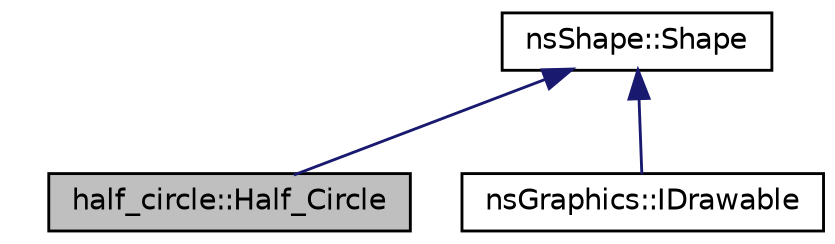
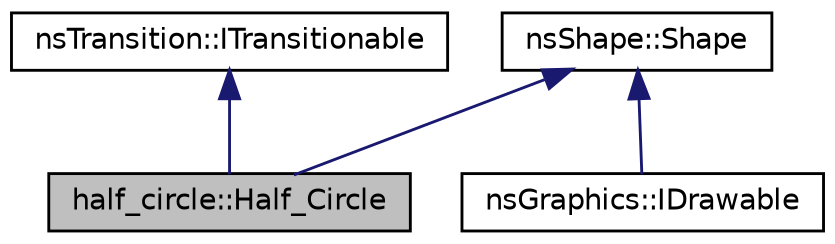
none -> (230, 42)
